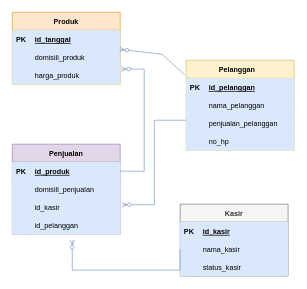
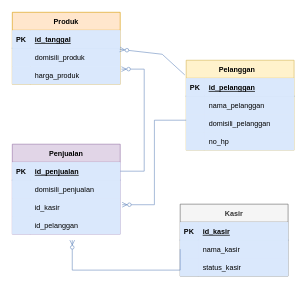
(245, 124) -> (240, 124)
(52, 172) -> (57, 172)
